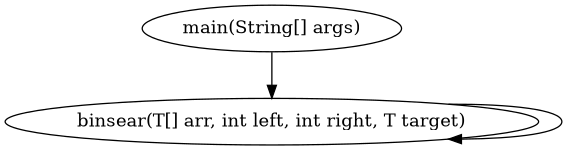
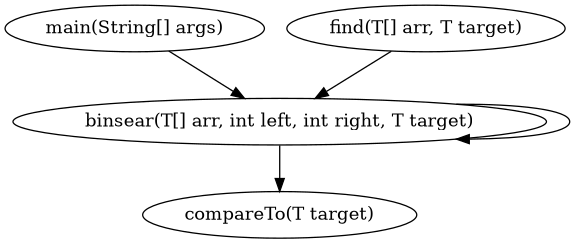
none -> (426, 28)
none -> (280, 215)
